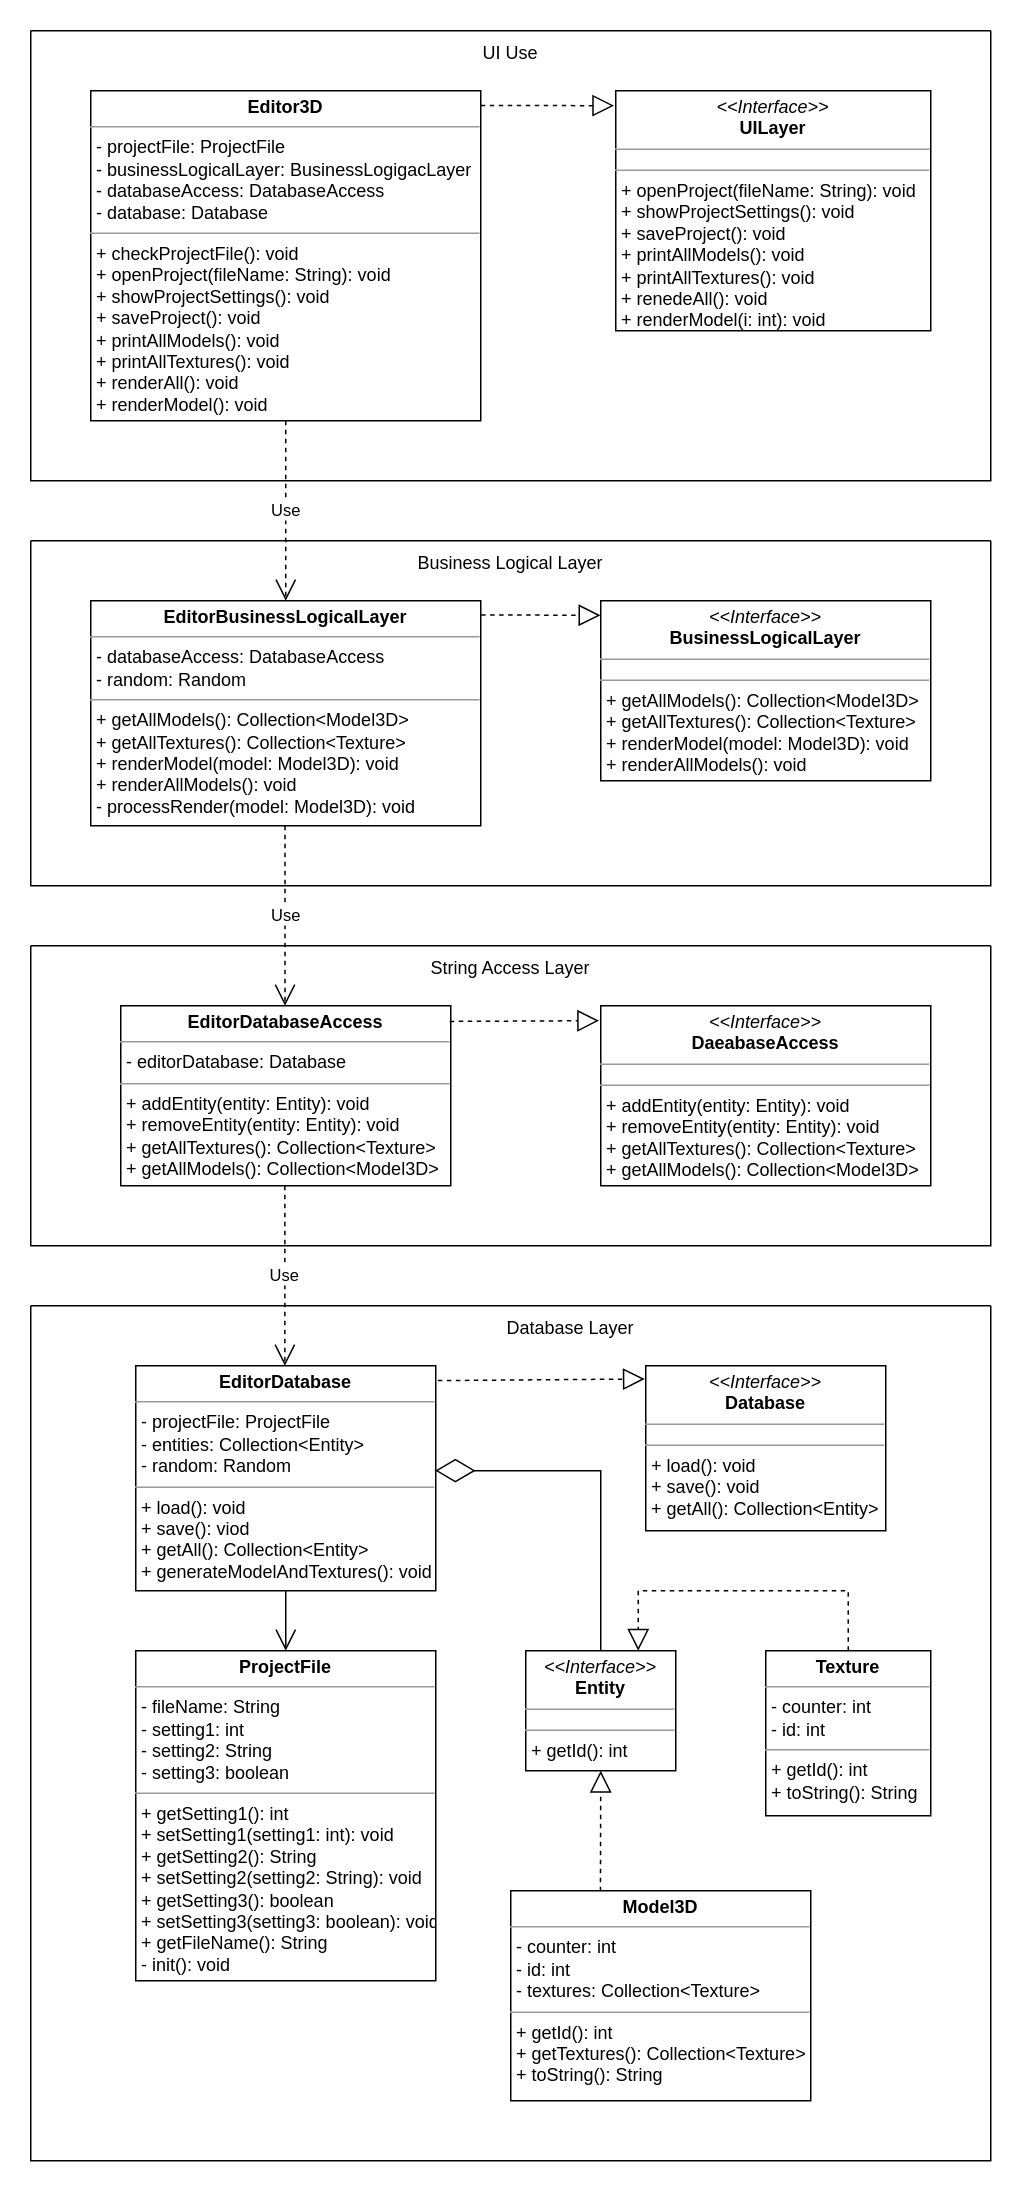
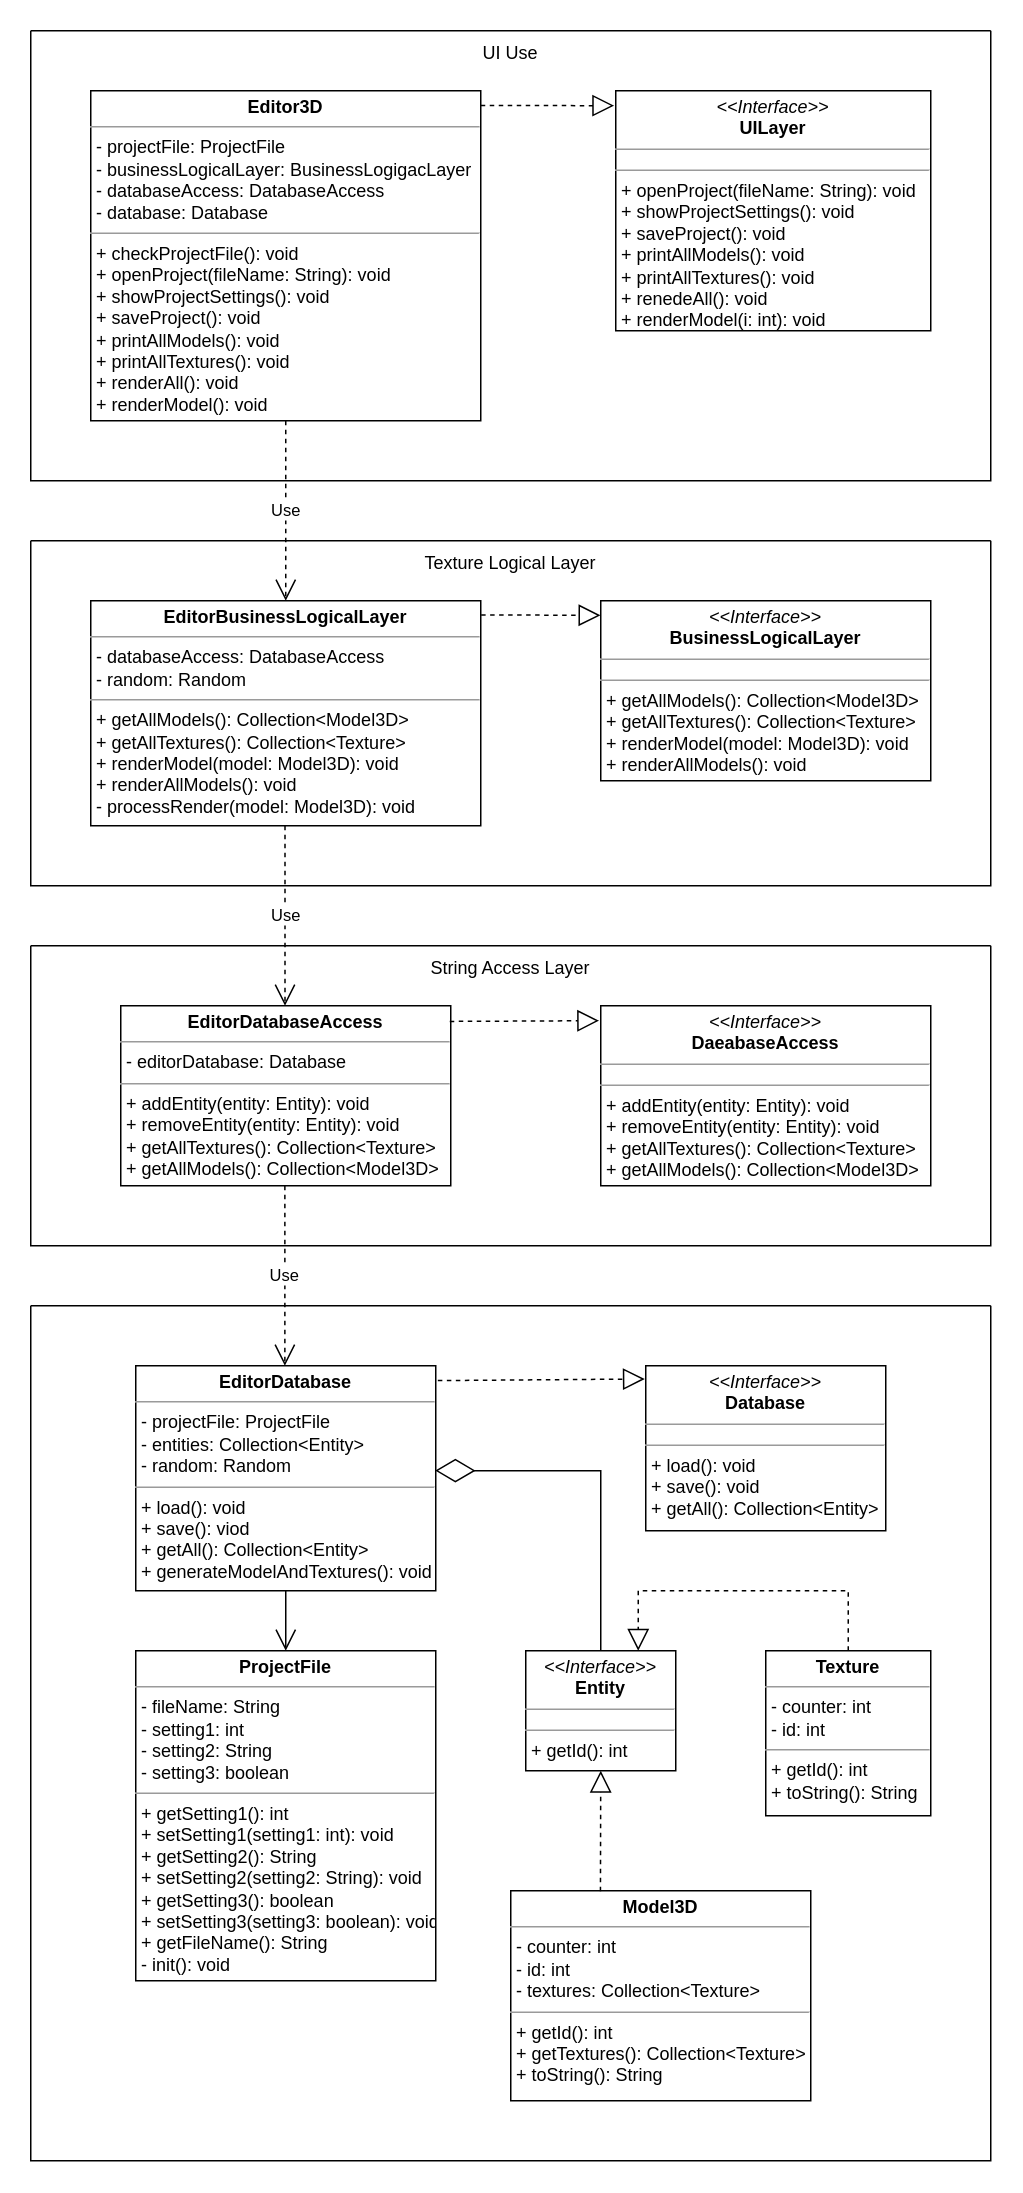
(511, 563) -> (511, 563)
(571, 1328) -> none
